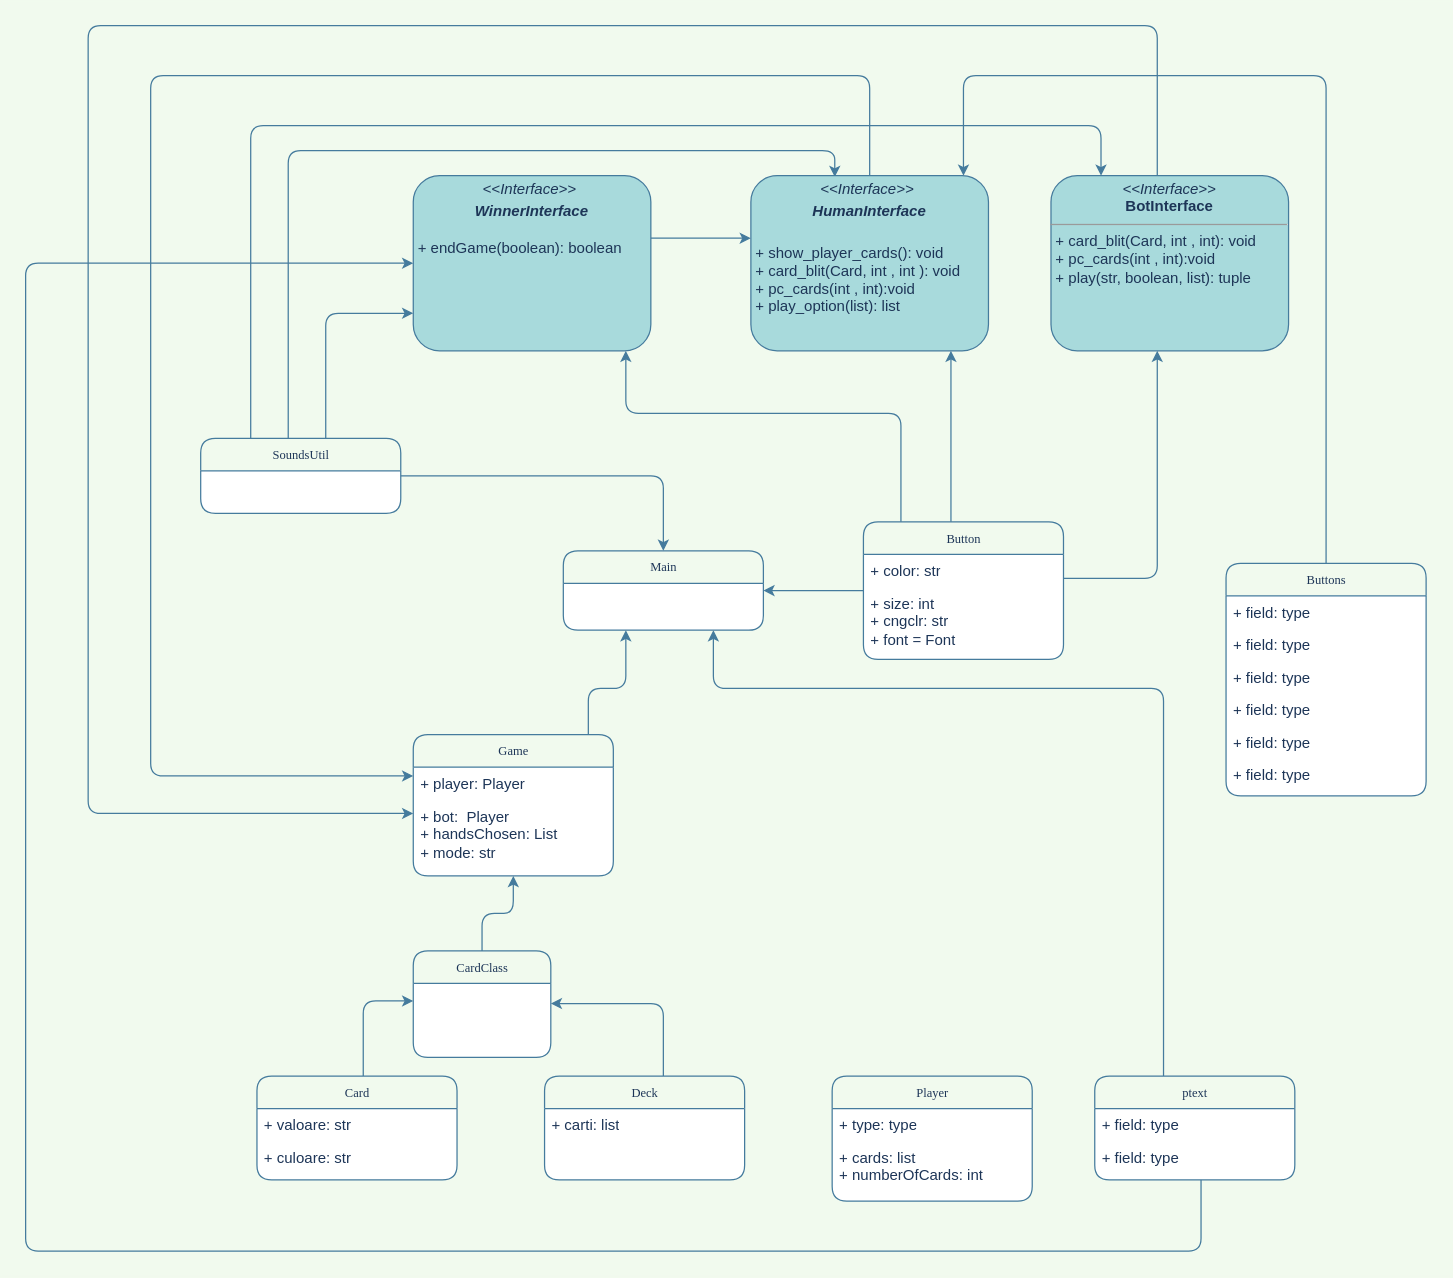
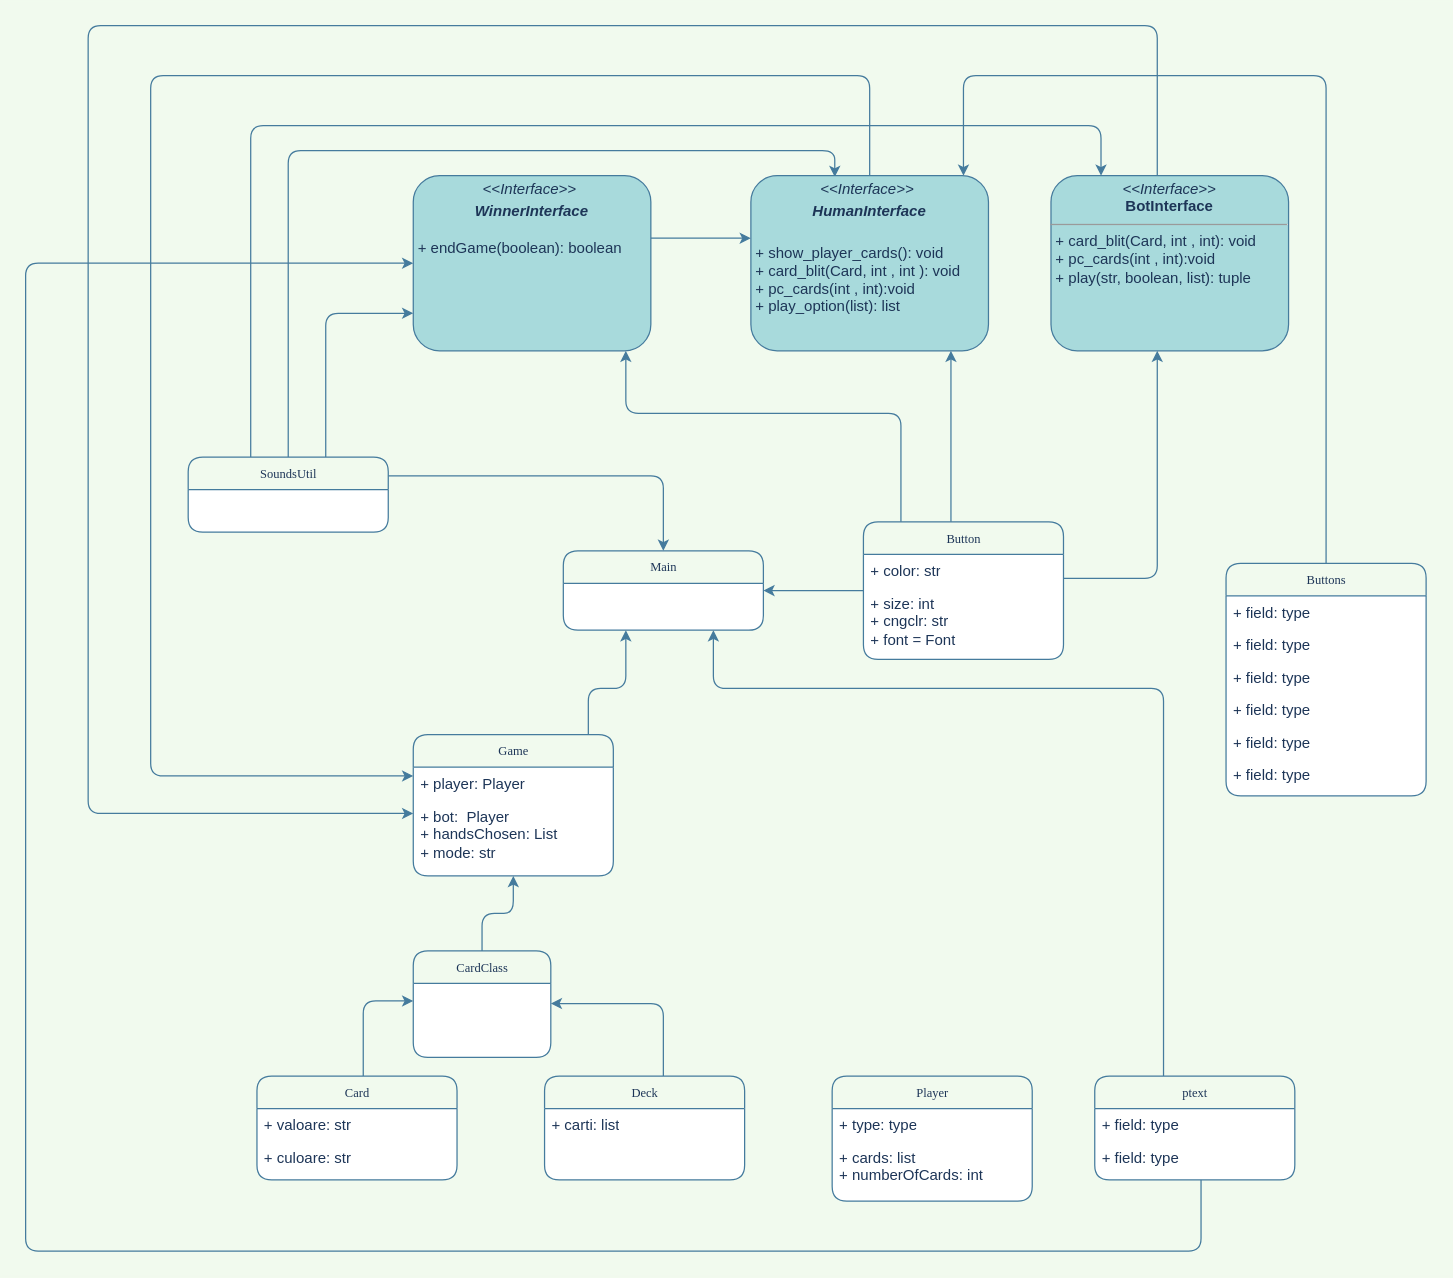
(301, 476) -> (288, 494)
